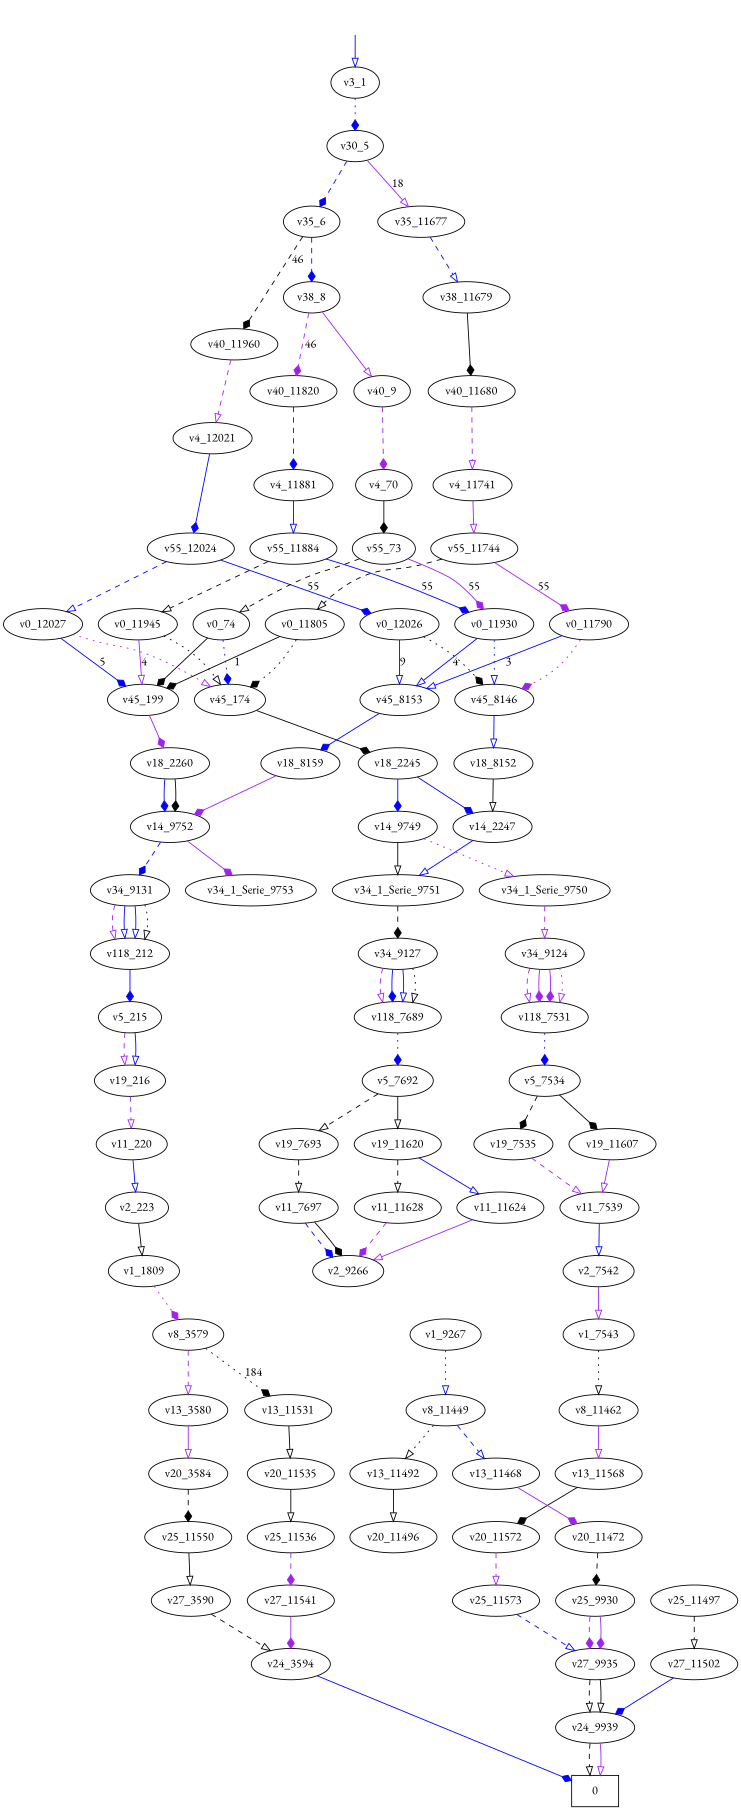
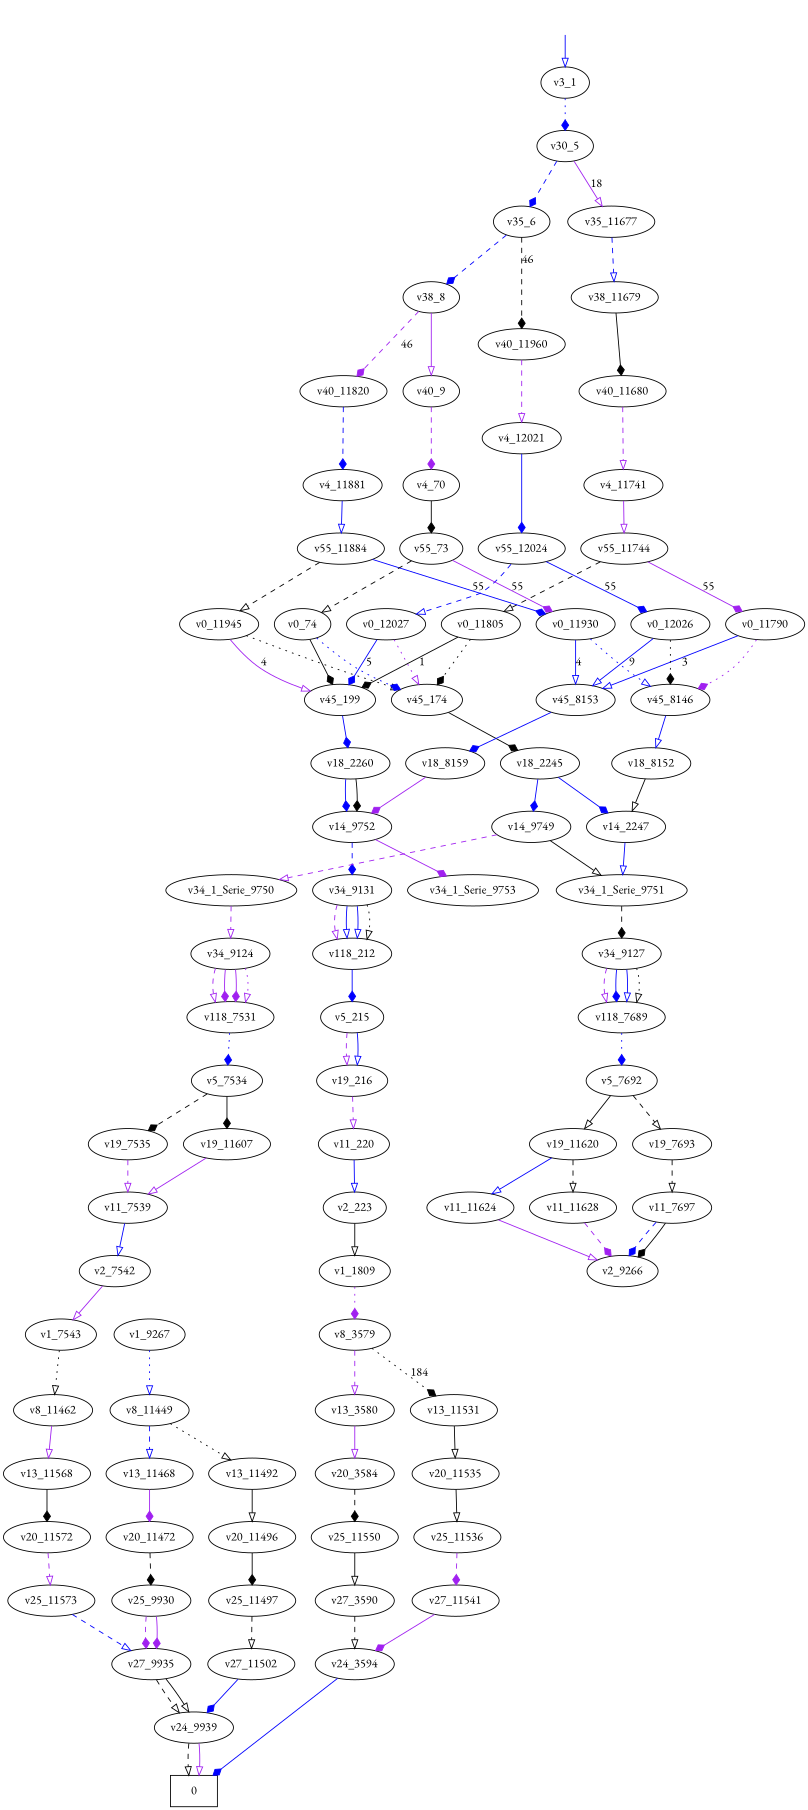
(154, 727) -> (344, 726)
(465, 856) -> (393, 856)
none -> (252, 1564)
